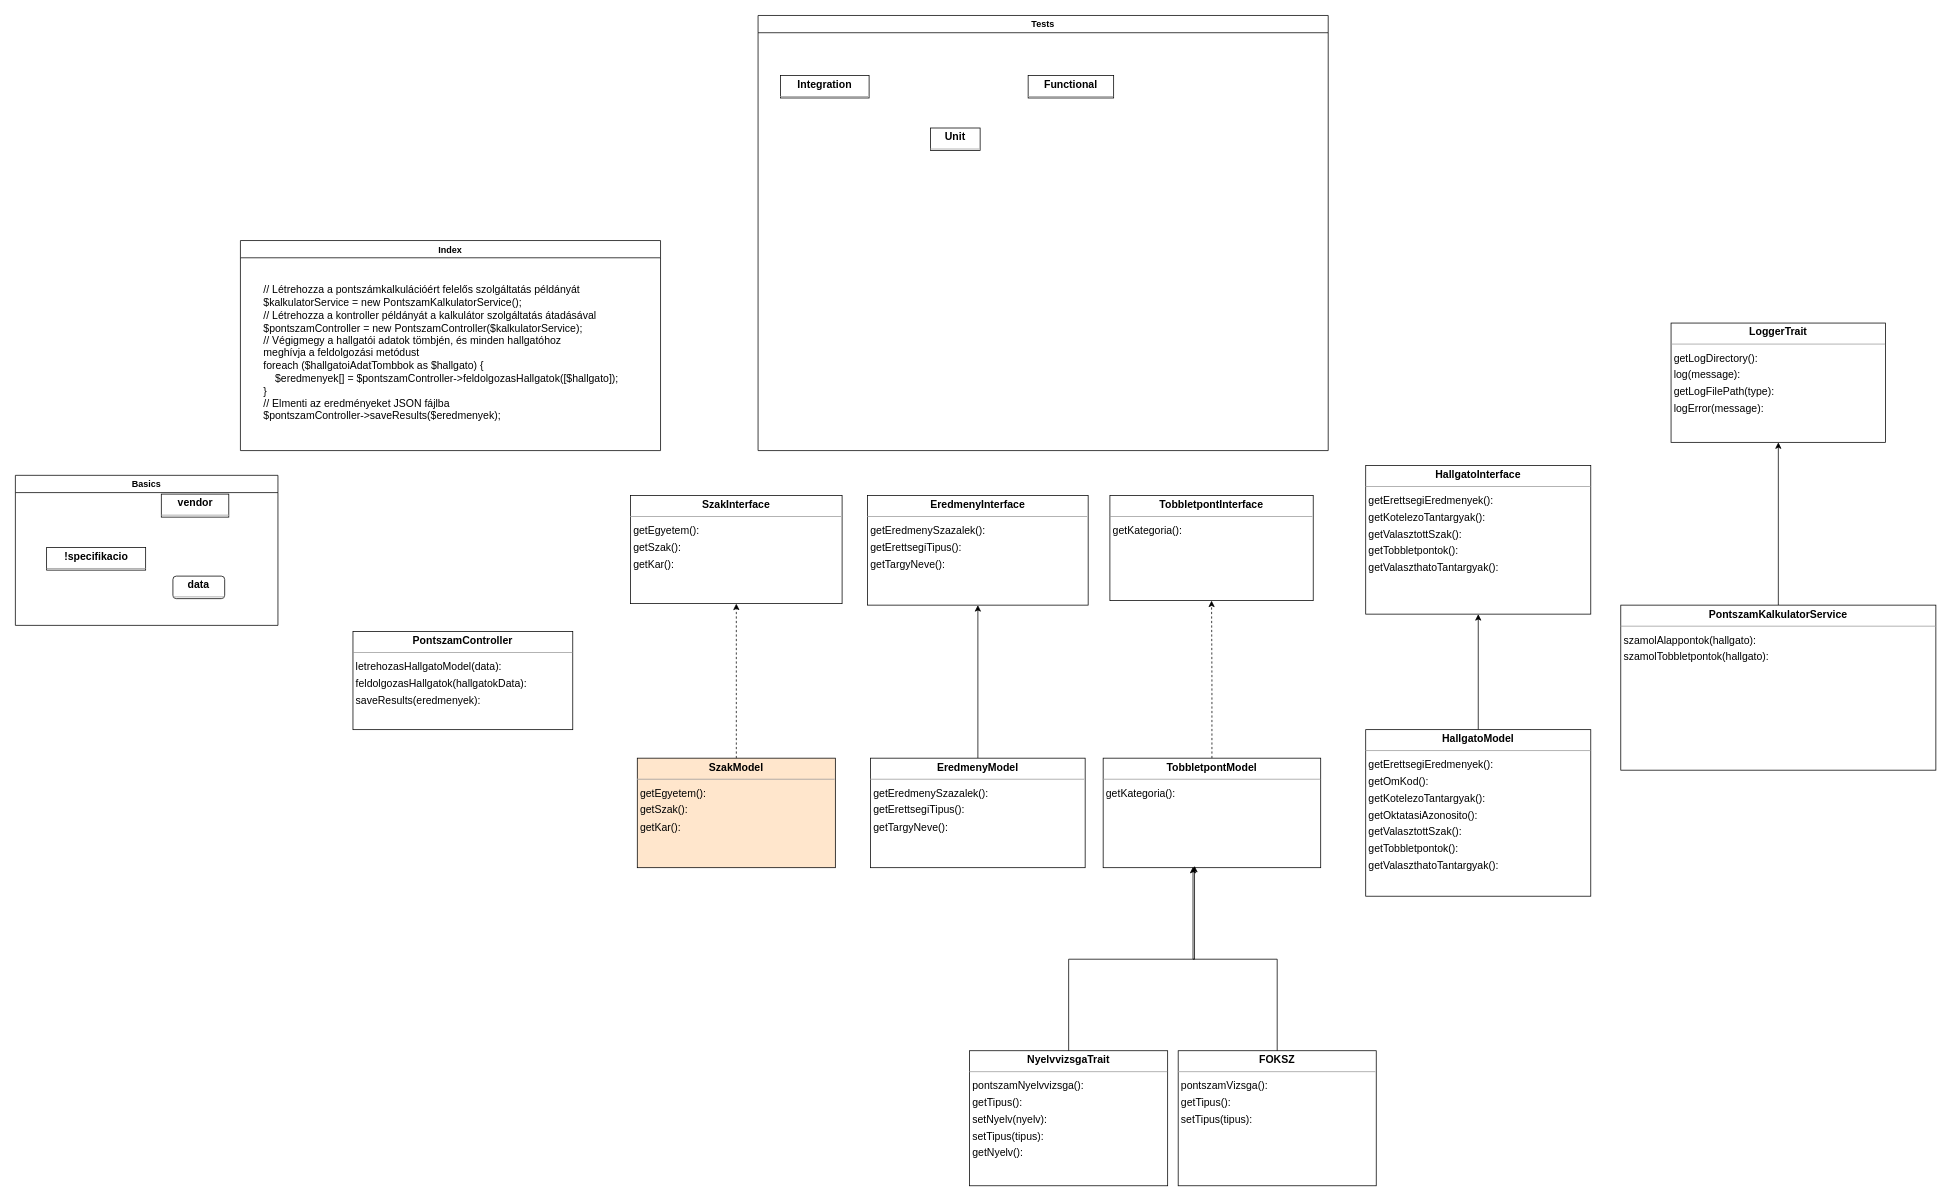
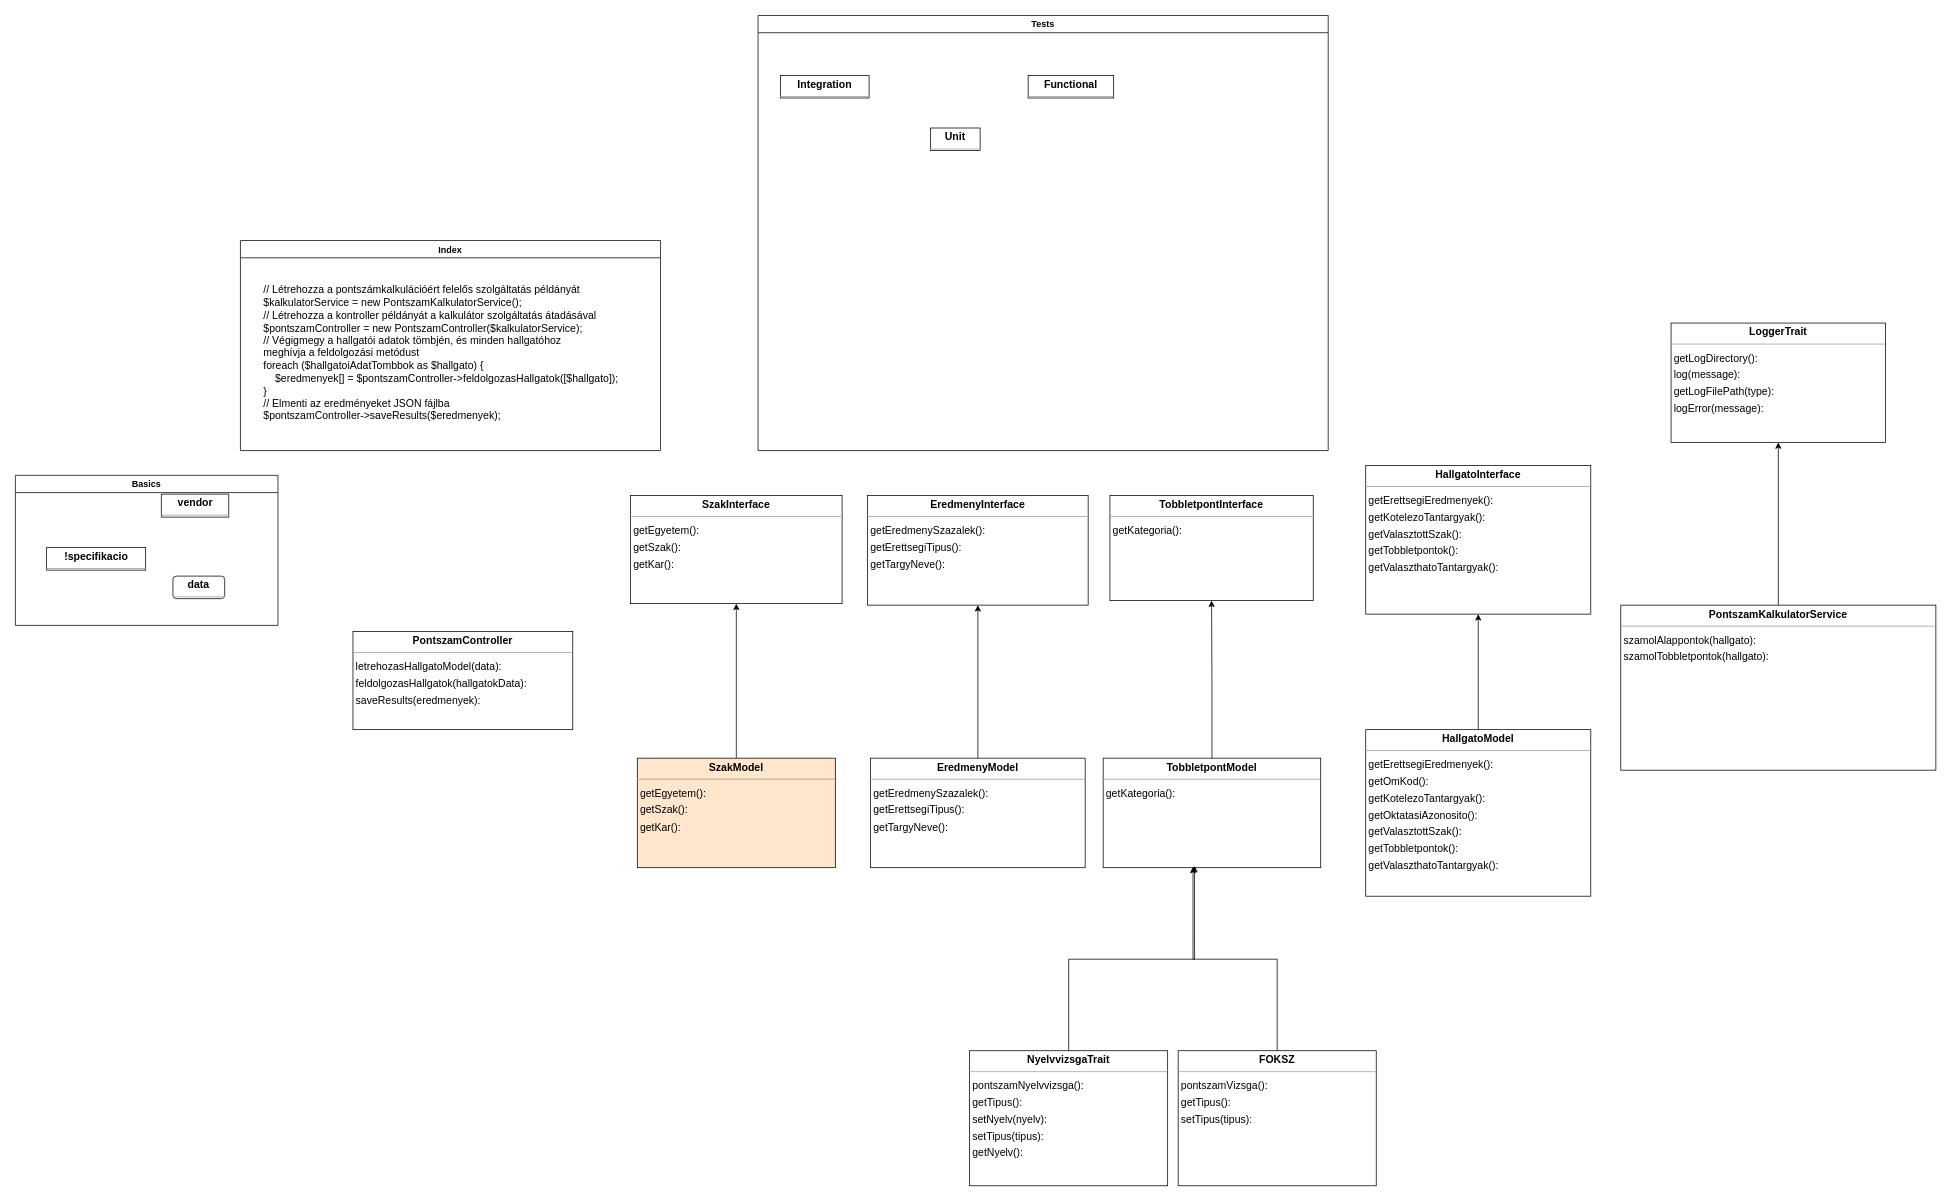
(1212, 681) -> (1212, 681)
(736, 683) -> (736, 683)
